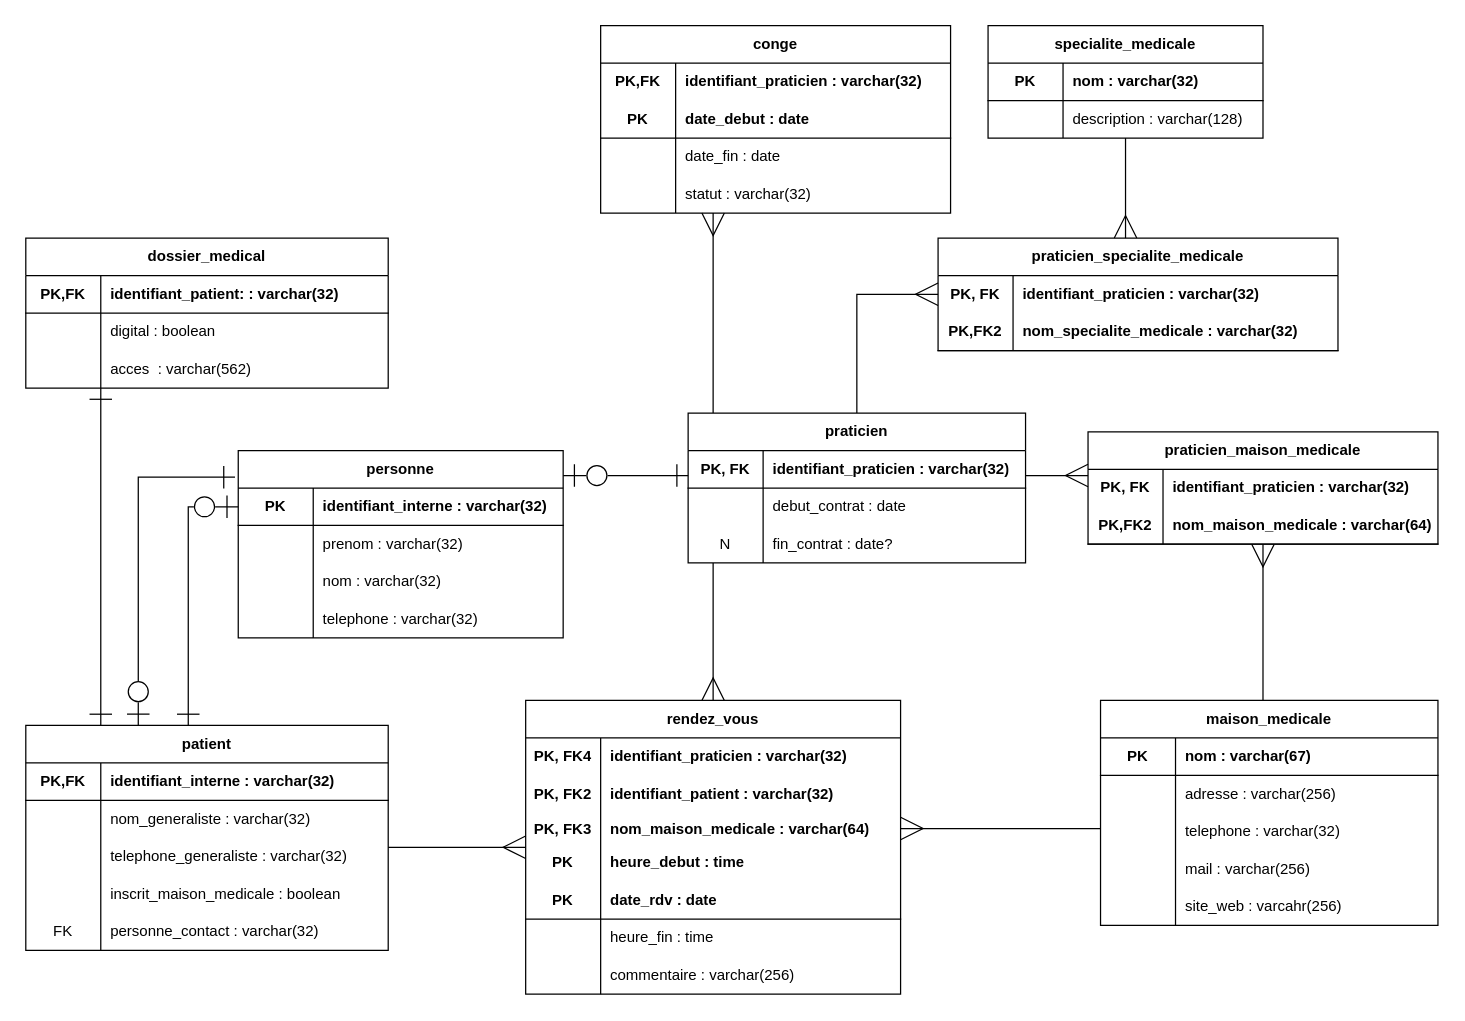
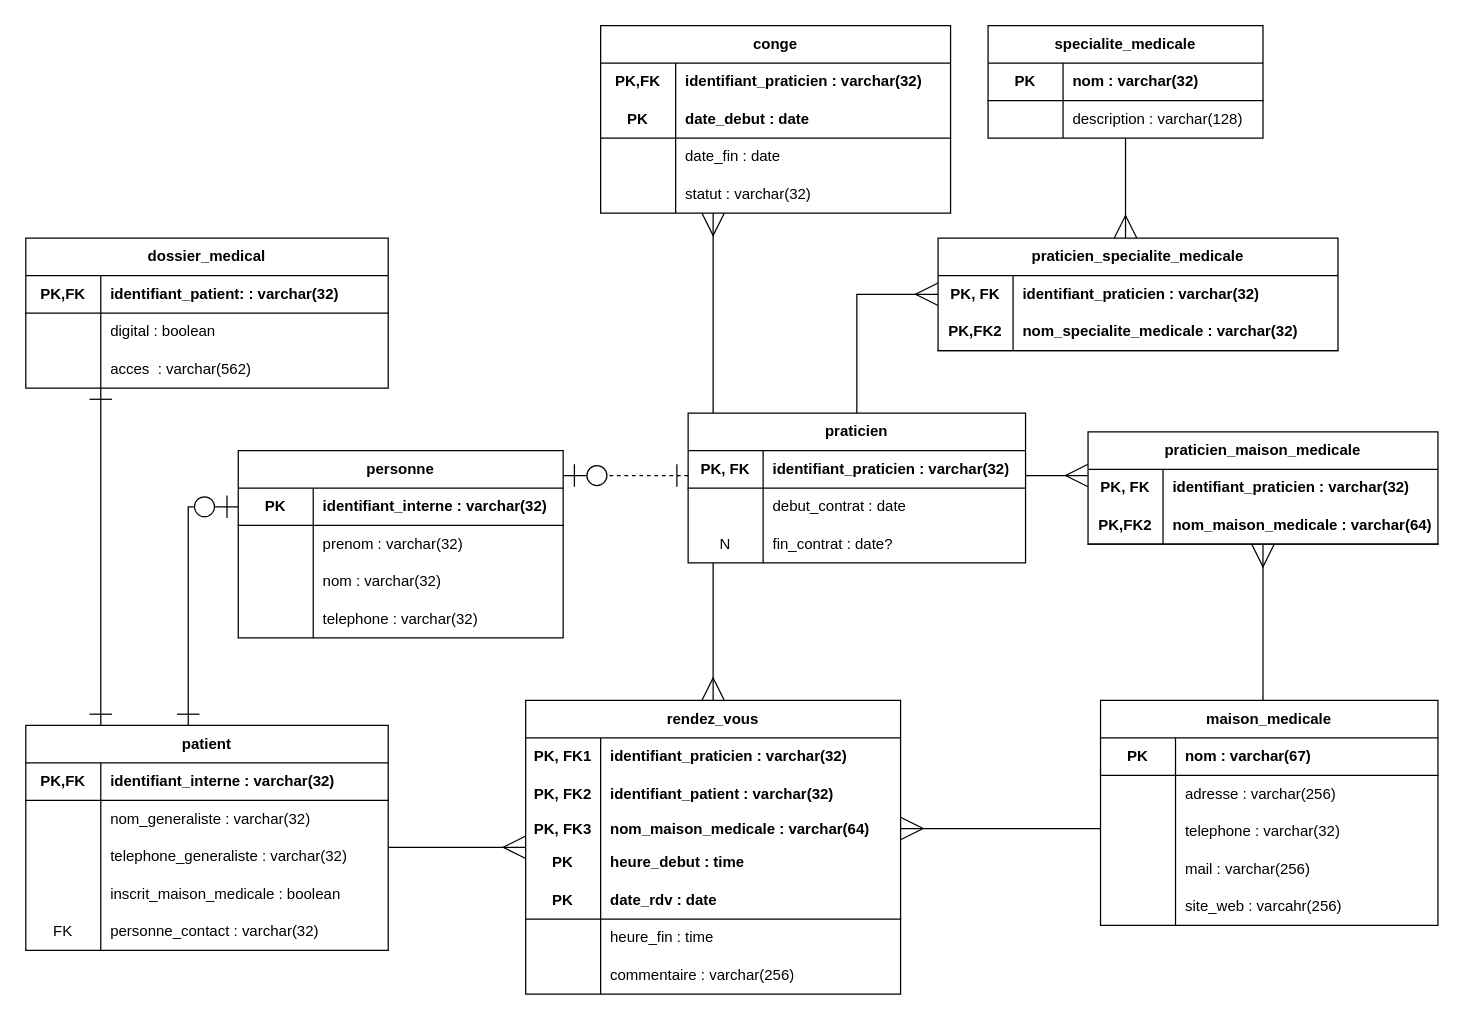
(647, 476) -> (647, 476)
(138, 531) -> none
(563, 757) -> (563, 757)
